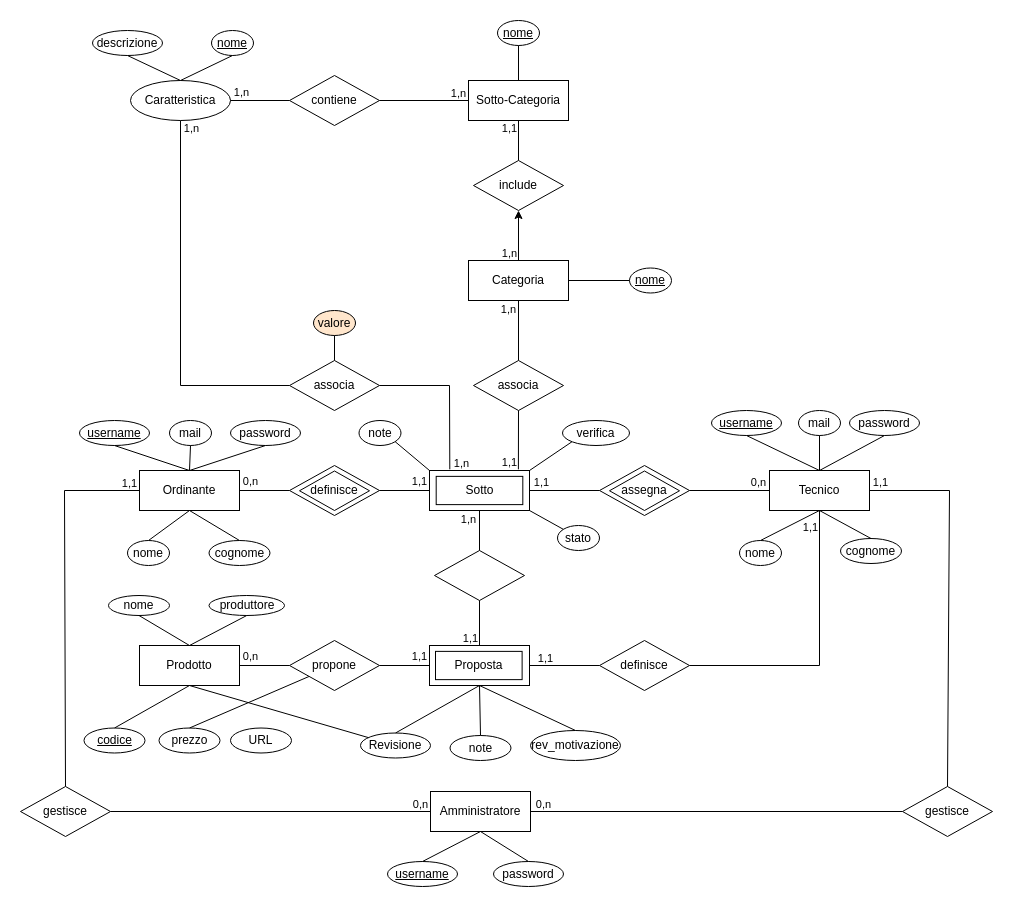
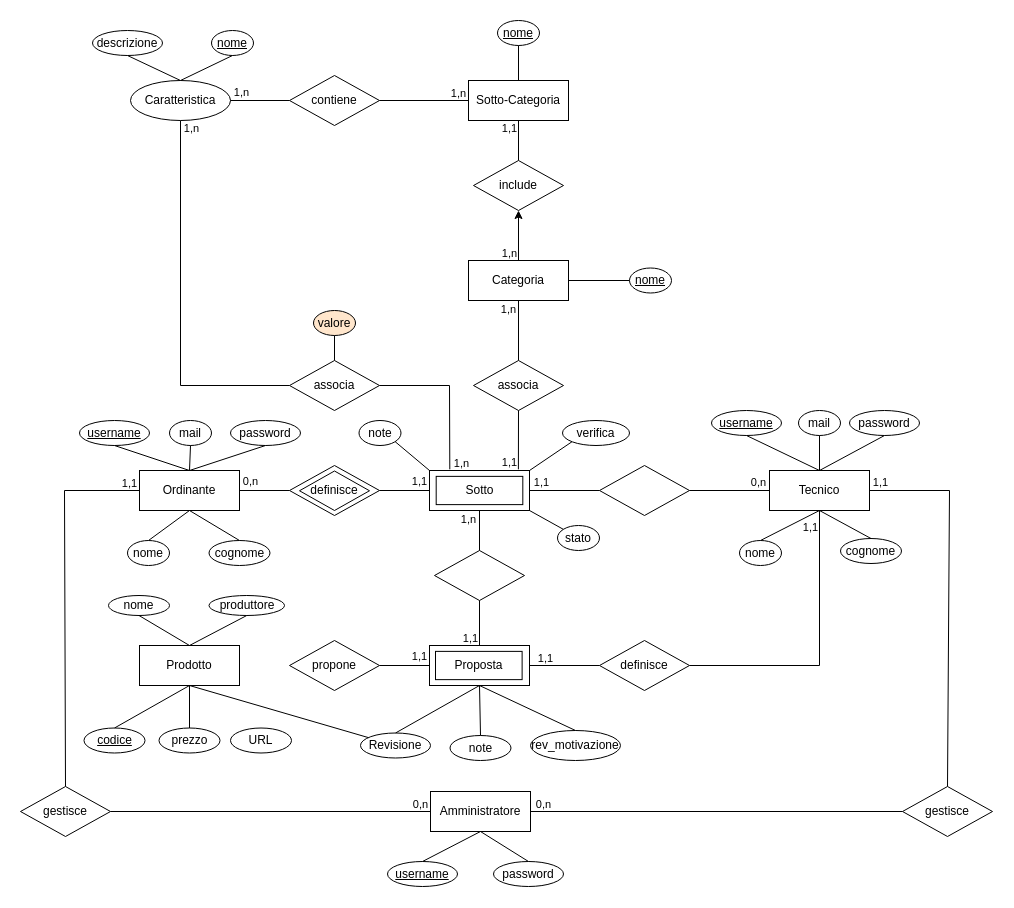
(645, 491) -> none
(265, 666) -> none
(247, 703) -> (190, 708)
